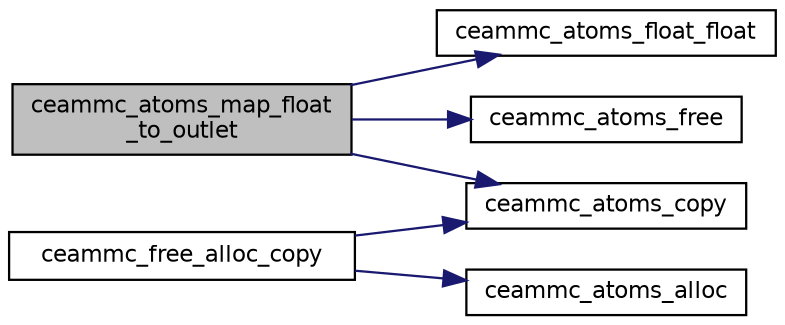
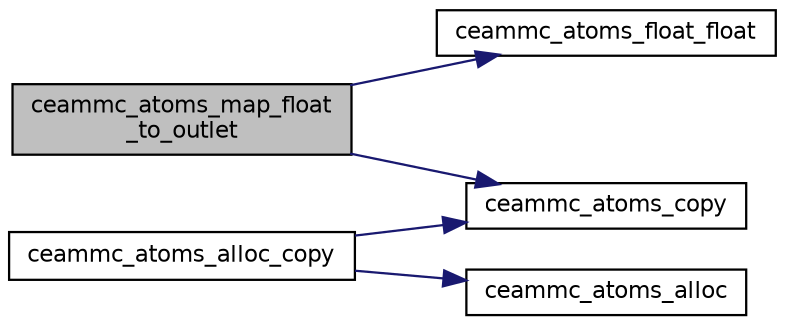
(606, 119) -> none
(182, 256) -> (182, 256)
